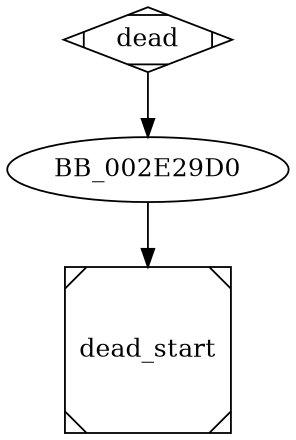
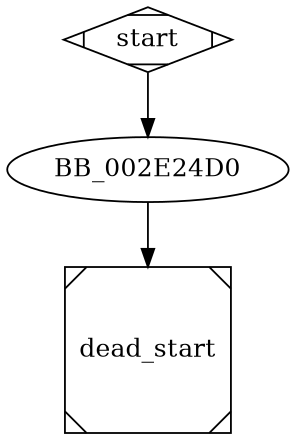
(148, 40) -> (148, 40)
(148, 170) -> (148, 170)
